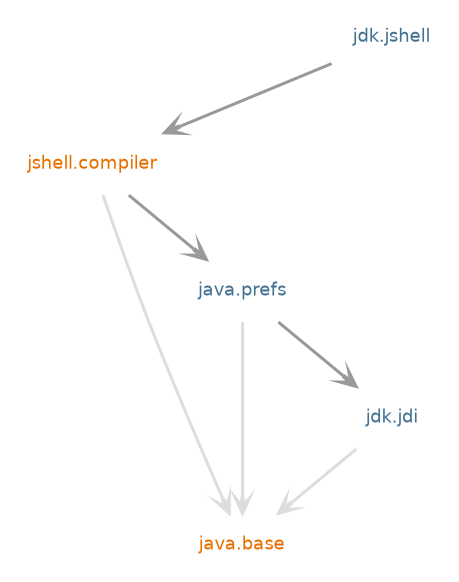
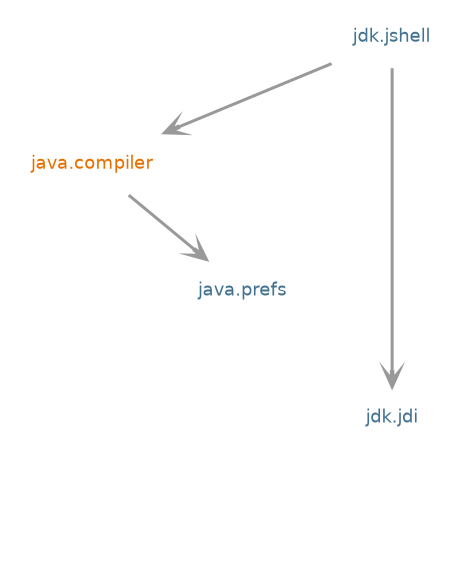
(93, 164) -> (93, 164)
(311, 349) -> (392, 220)
(243, 545) -> none
